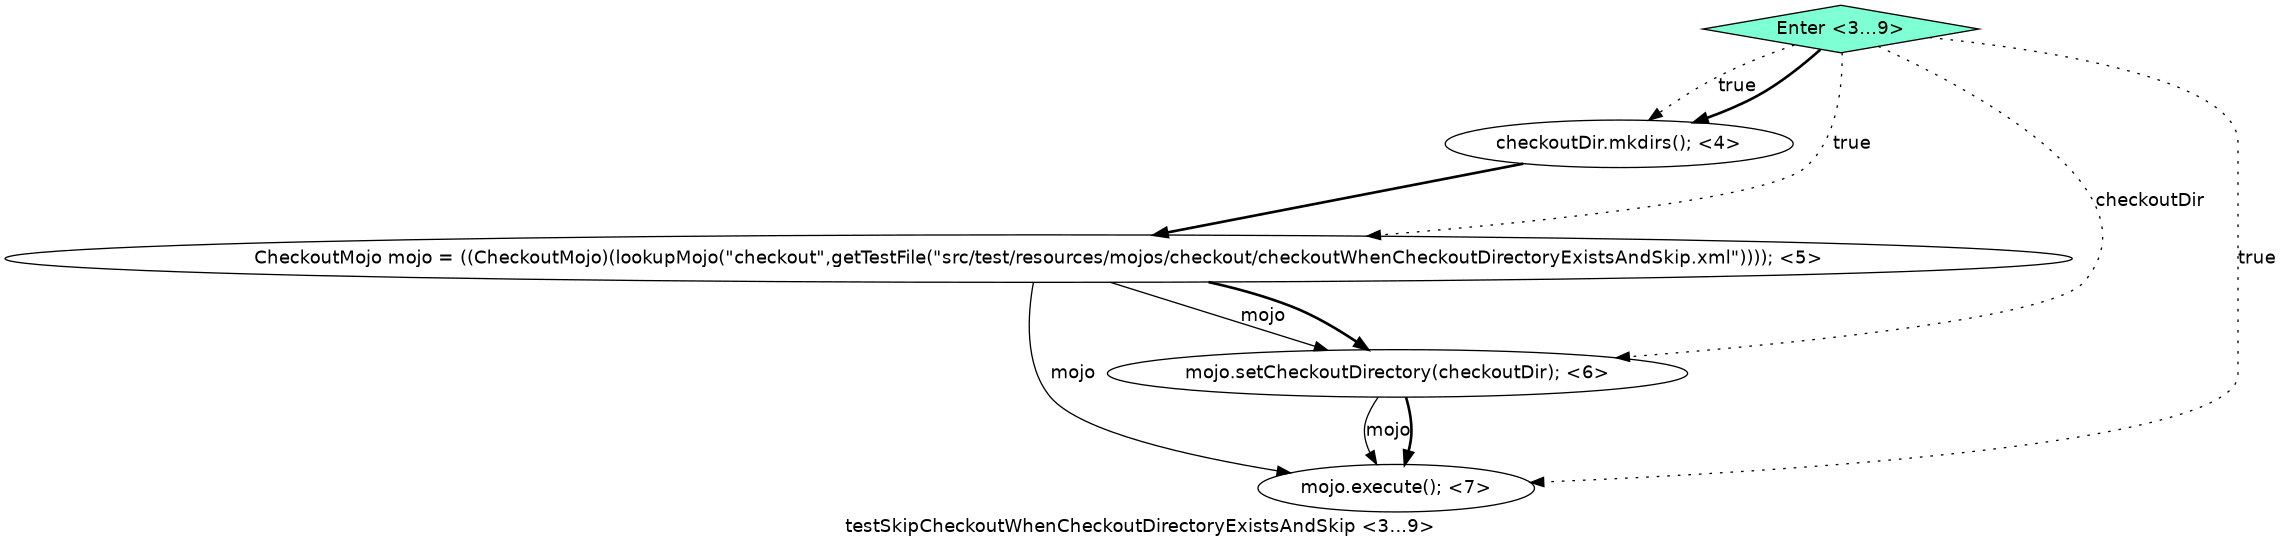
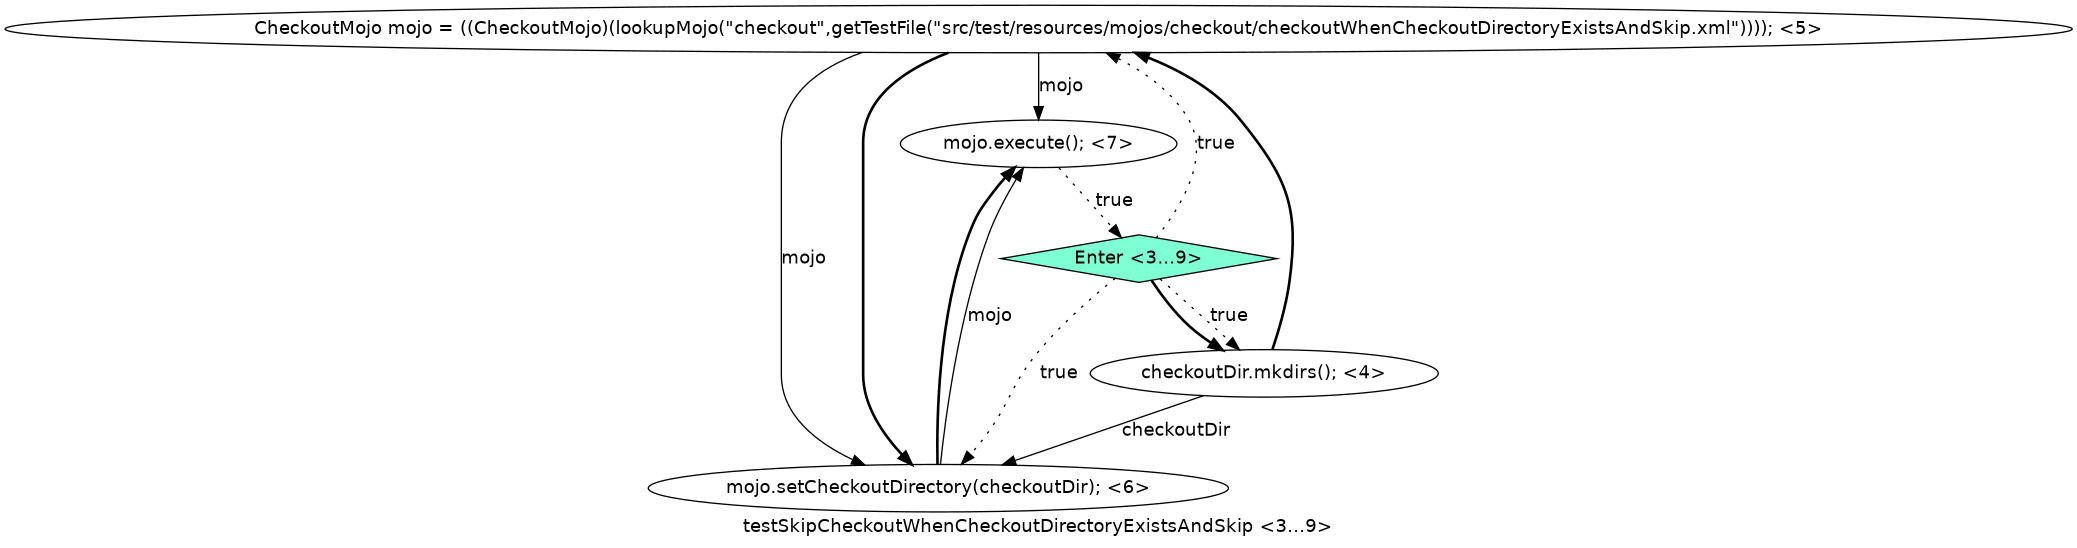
(2150, 201) -> (1059, 373)
(2181, 413) -> (1086, 198)
none -> (1109, 428)
